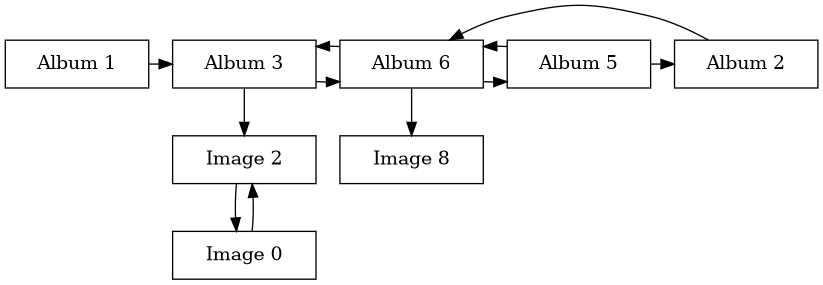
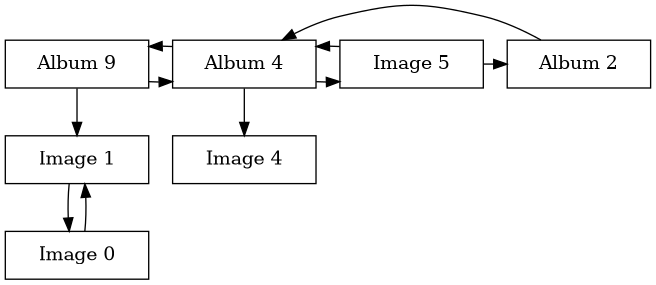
(77, 64) -> none
(244, 64) -> (77, 64)
(412, 64) -> (244, 64)
(579, 64) -> (412, 64)
(244, 160) -> (77, 160)
(412, 160) -> (244, 160)
